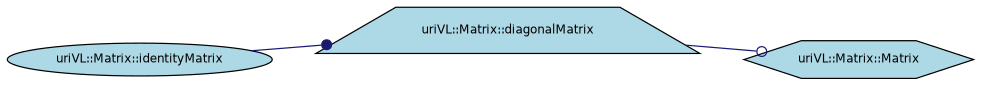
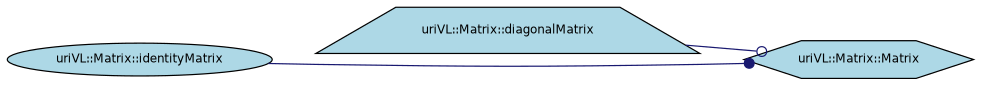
(287, 48) -> (506, 66)
